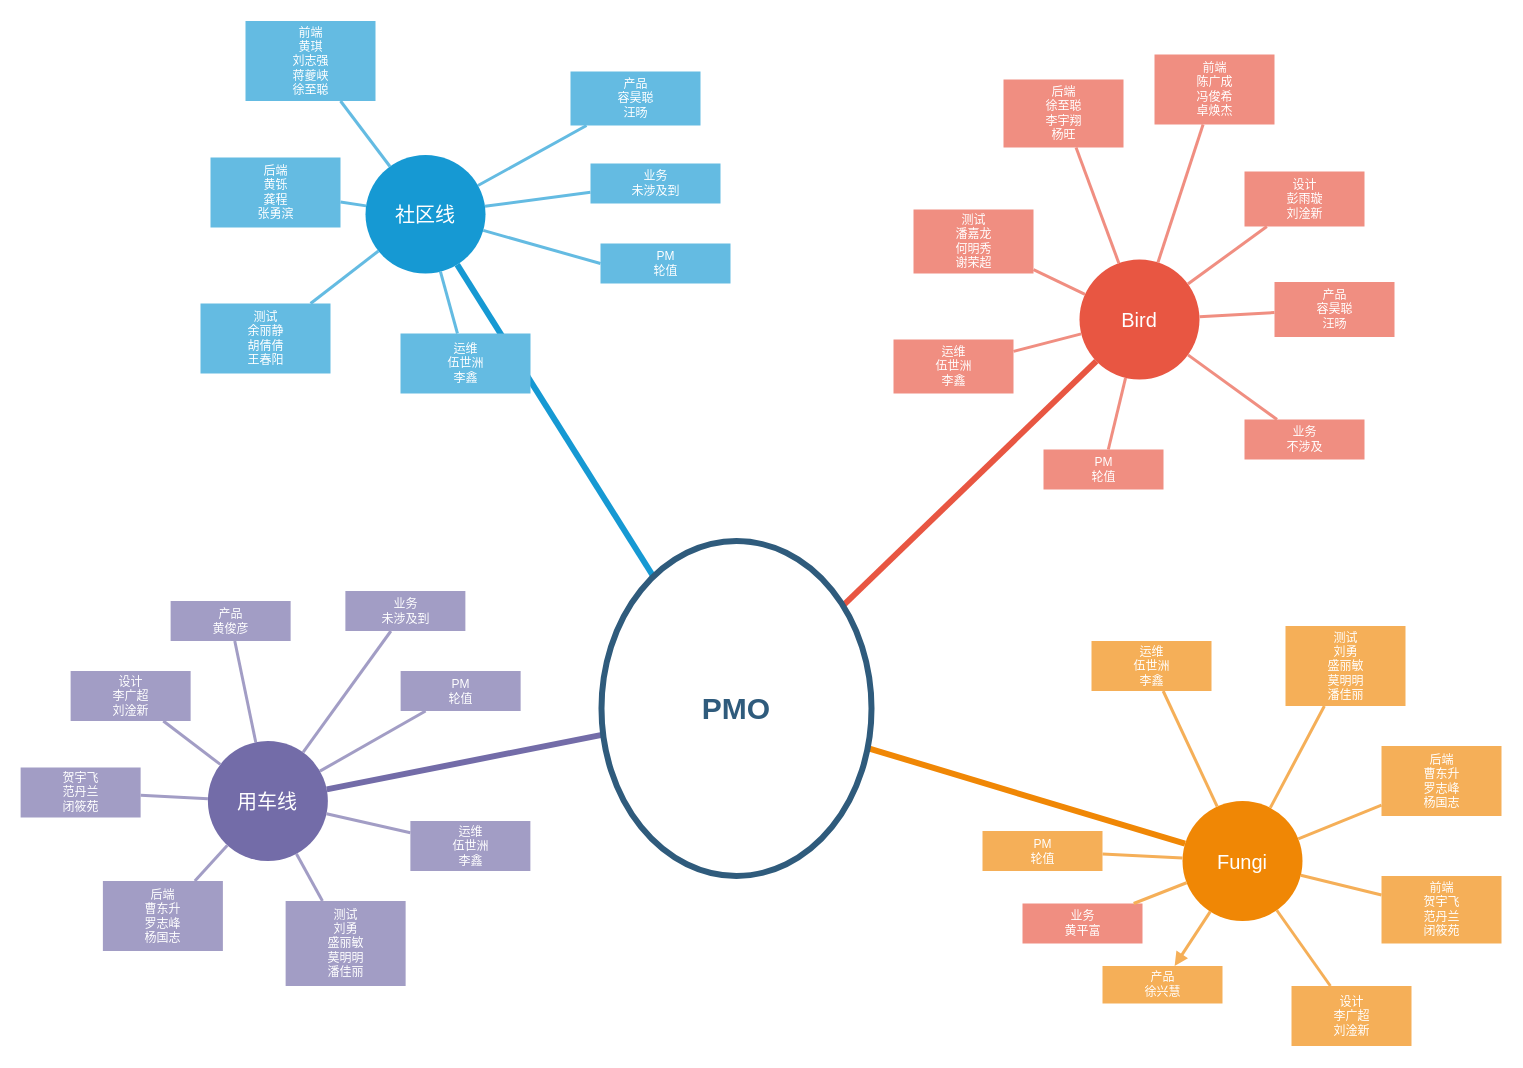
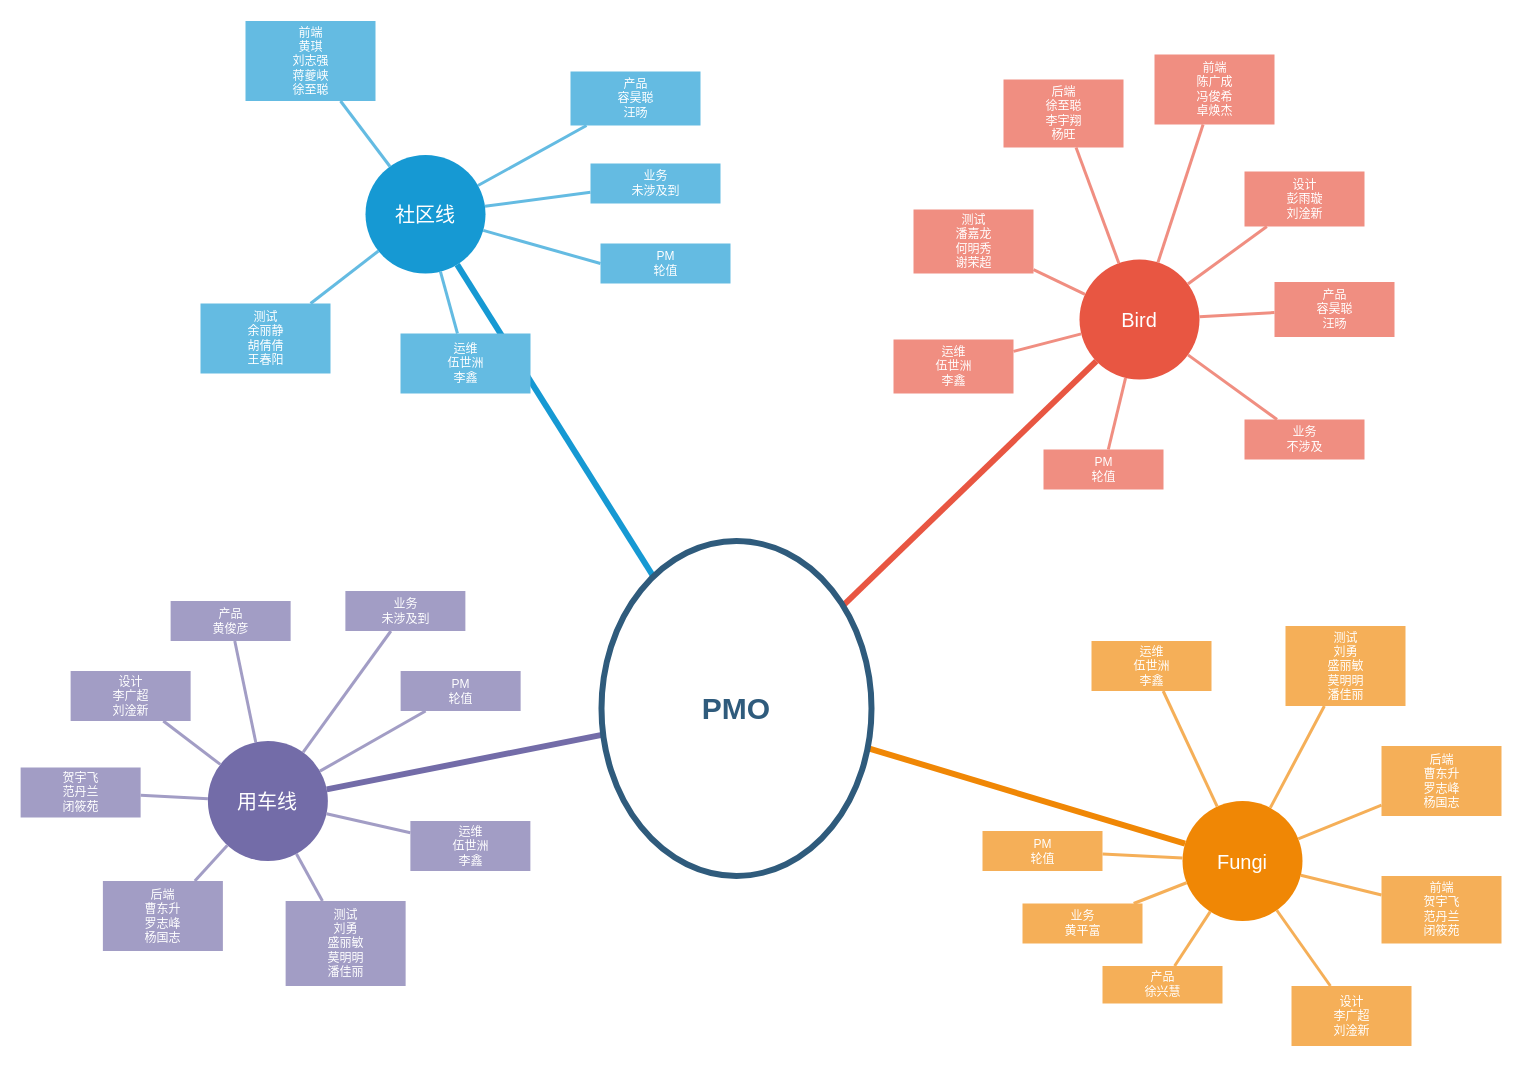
(276, 193) -> none
(354, 204) -> none
(1083, 924) -> (1083, 924)
(1182, 954) -> (1179, 959)
